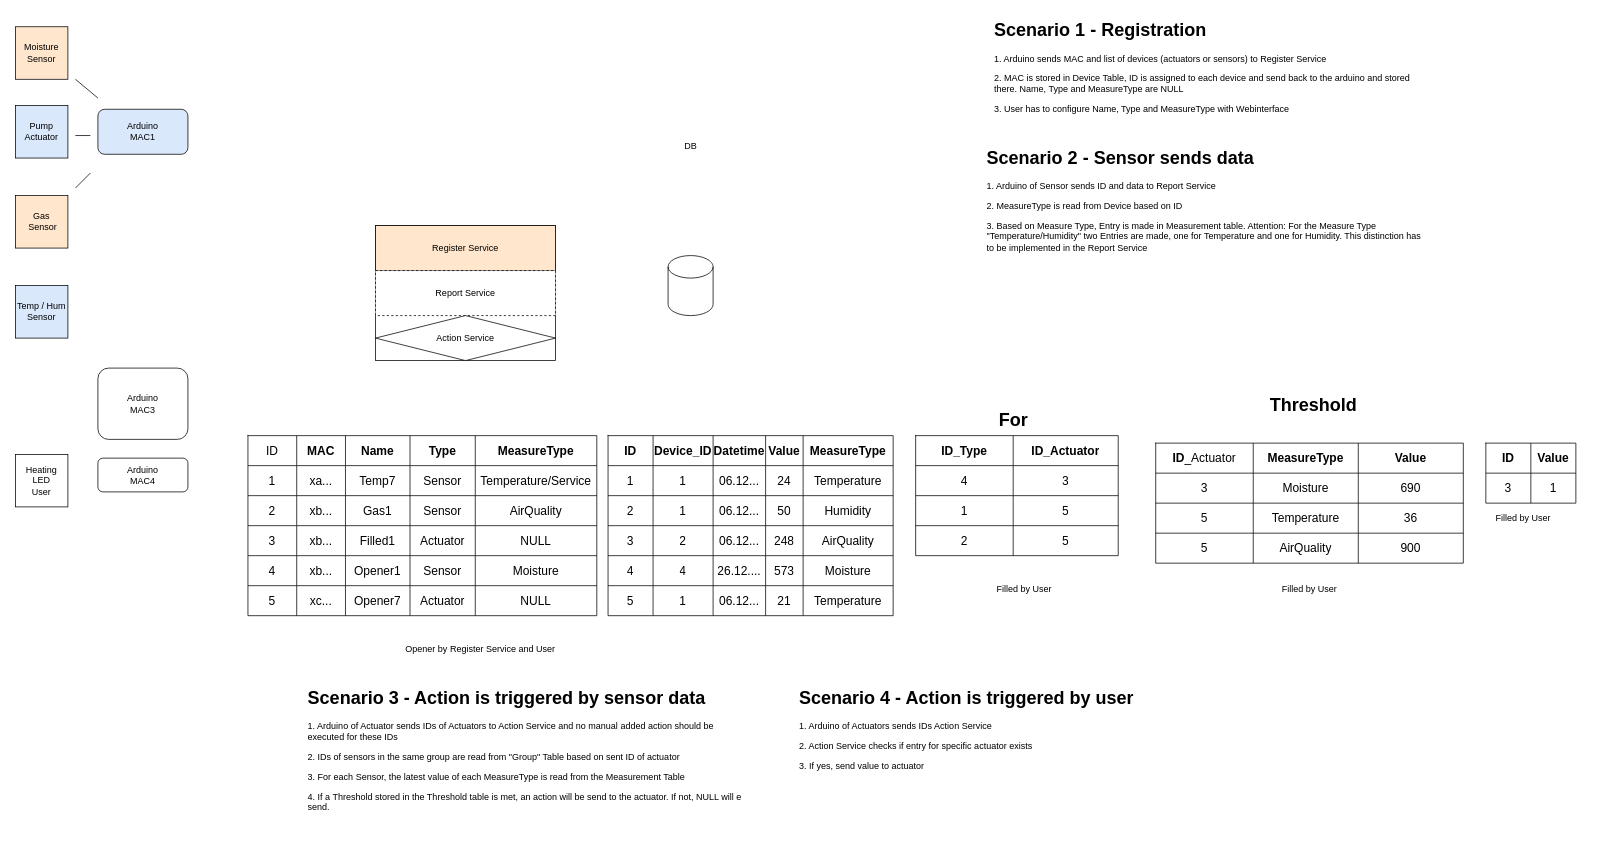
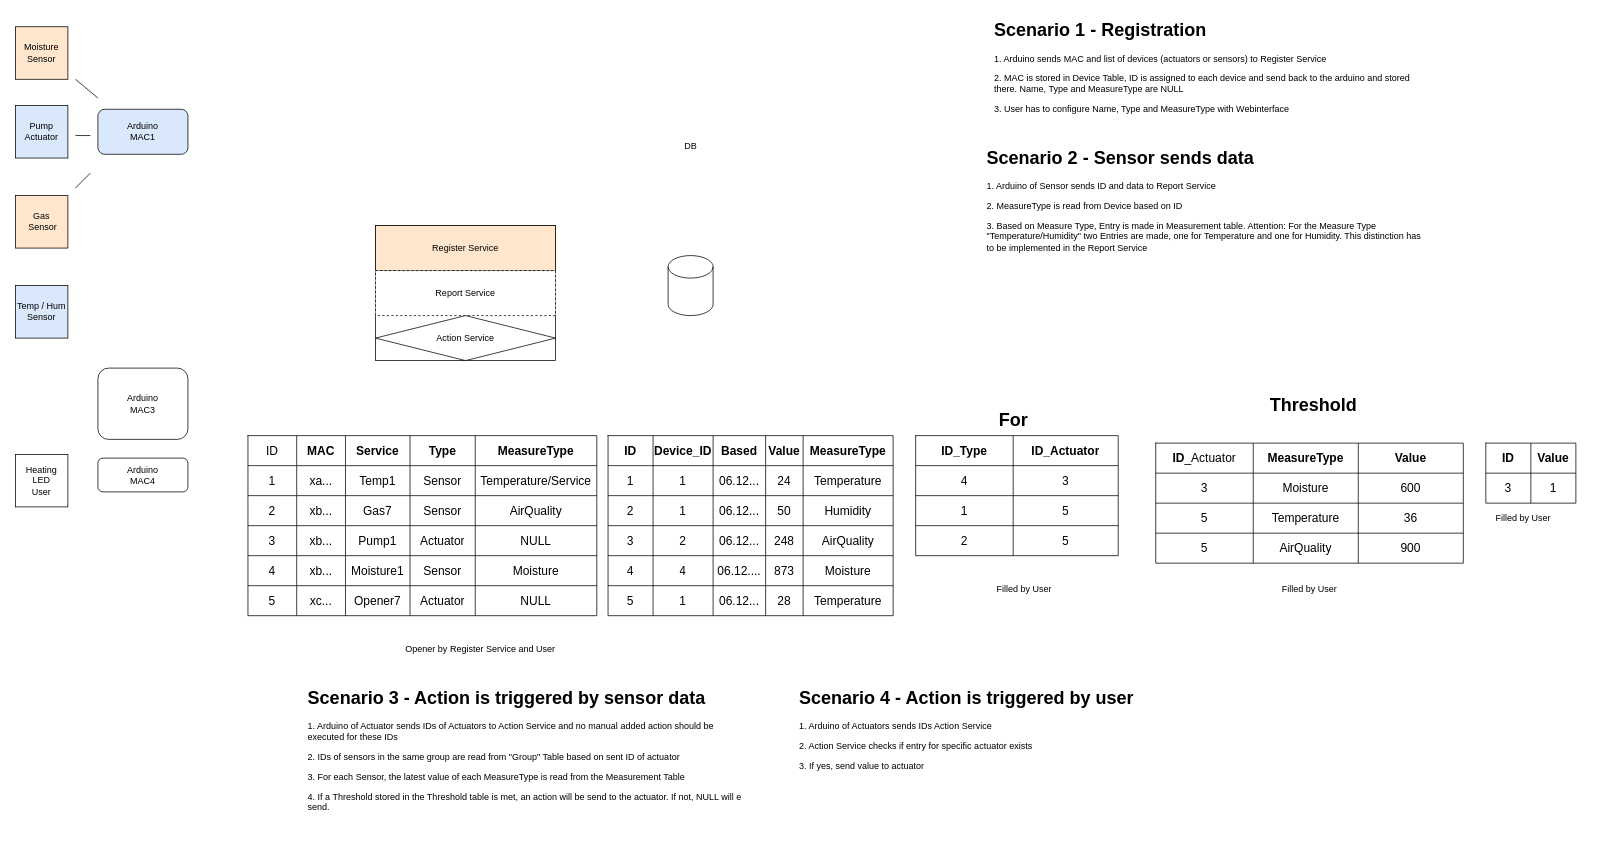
(378, 450) -> (378, 450)
(739, 450) -> (739, 450)
(378, 480) -> (378, 480)
(1410, 488) -> (1410, 488)
(378, 510) -> (378, 510)
(378, 540) -> (378, 540)
(378, 570) -> (378, 570)
(739, 570) -> (739, 570)
(784, 570) -> (784, 570)
(784, 600) -> (784, 600)
